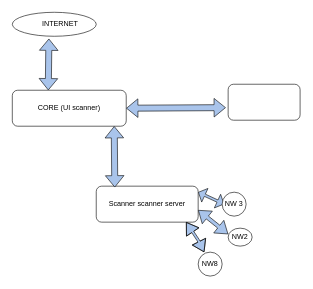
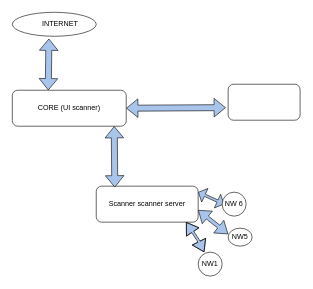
(234, 204) -> (234, 204)
(240, 237) -> (240, 237)
(210, 264) -> (210, 264)
